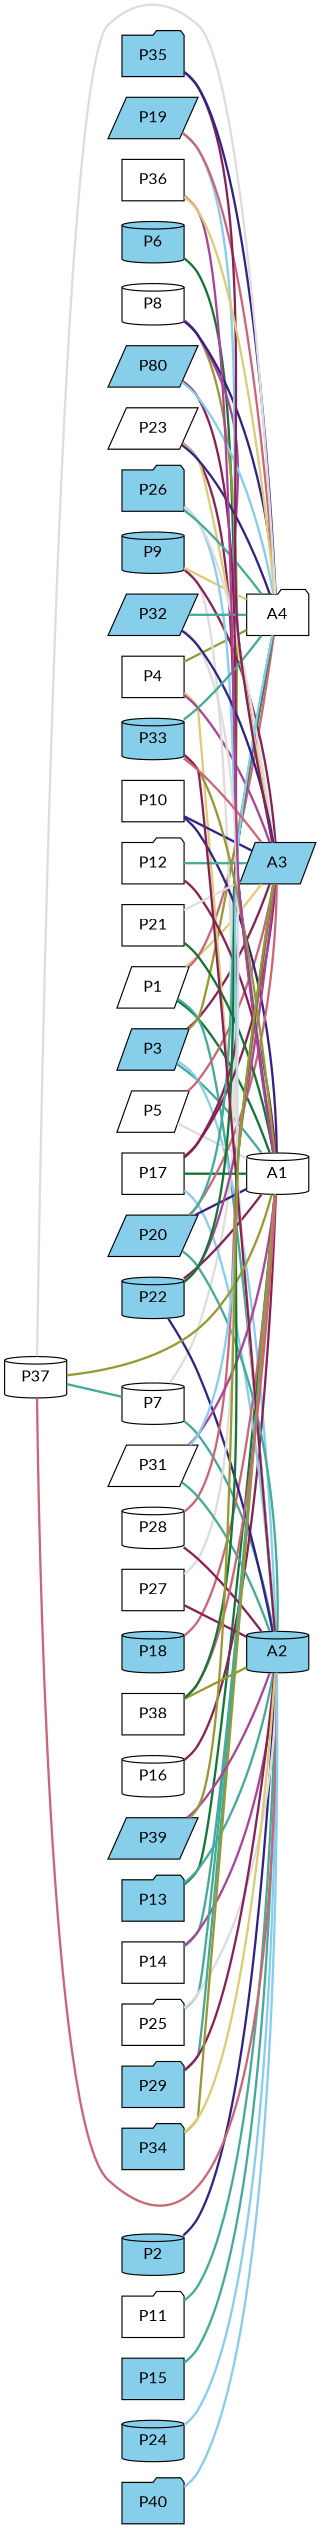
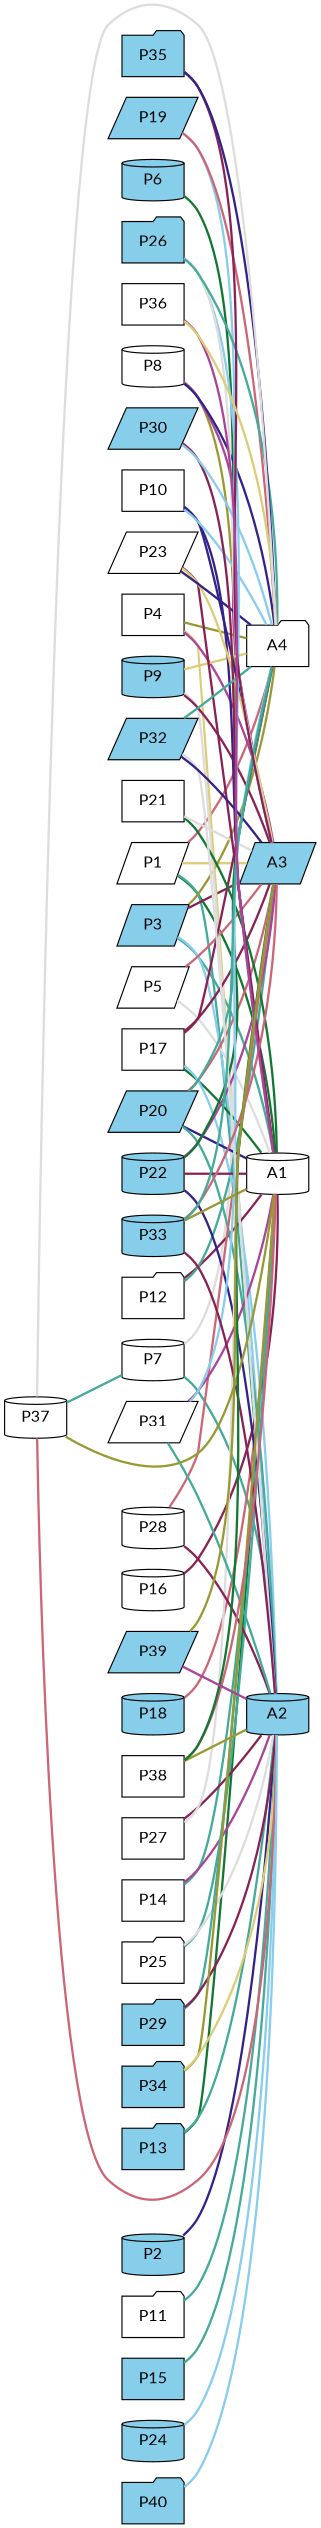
(153, 366) -> (153, 428)
none -> (214, 540)
